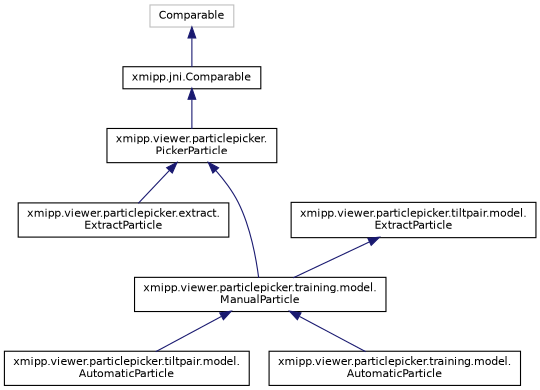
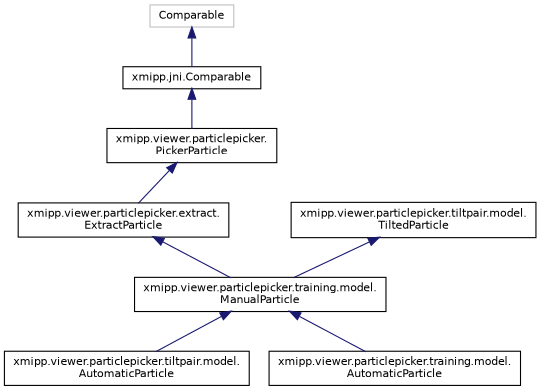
(414, 220) -> (414, 220)
(246, 221) -> (197, 260)
